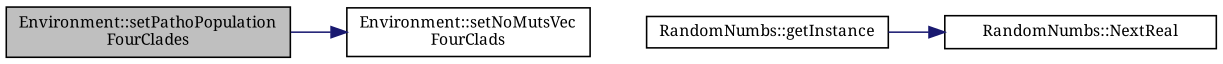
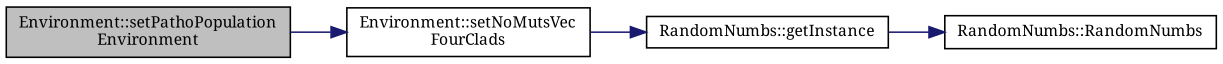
(148, 32) -> (148, 32)
none -> (610, 32)
(1081, 32) -> (1081, 32)
